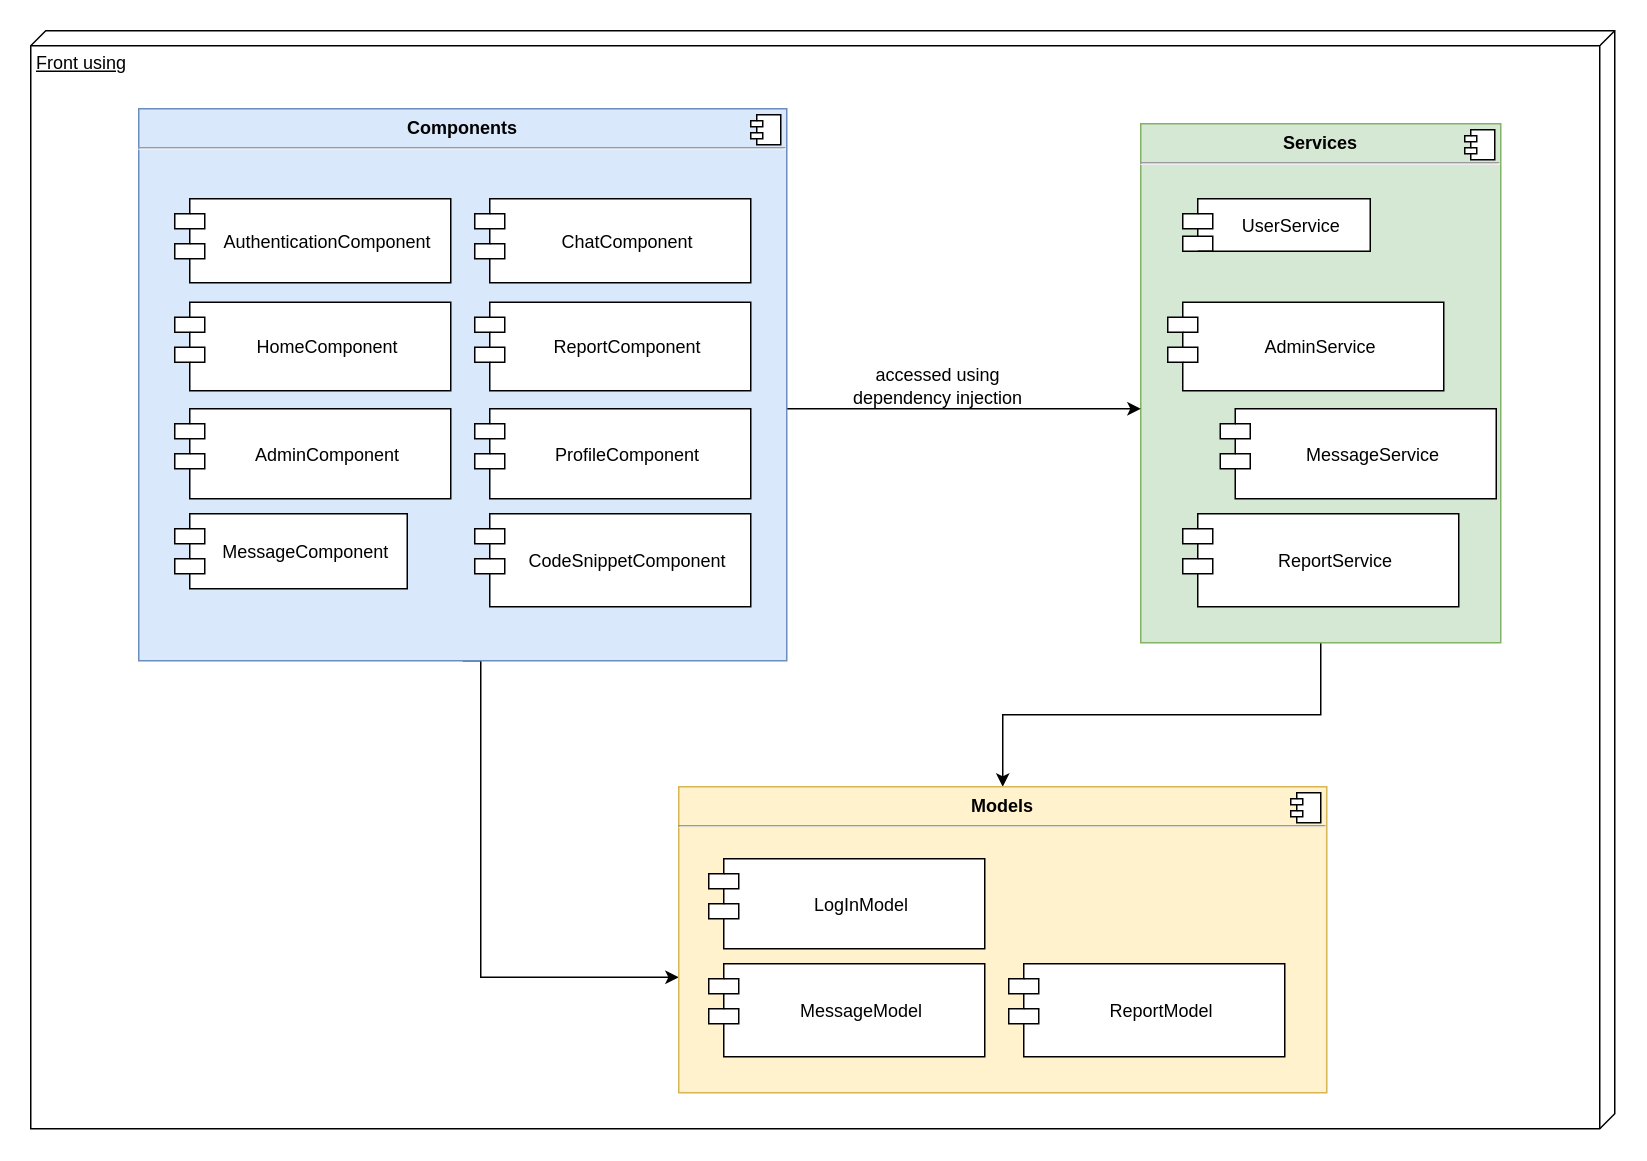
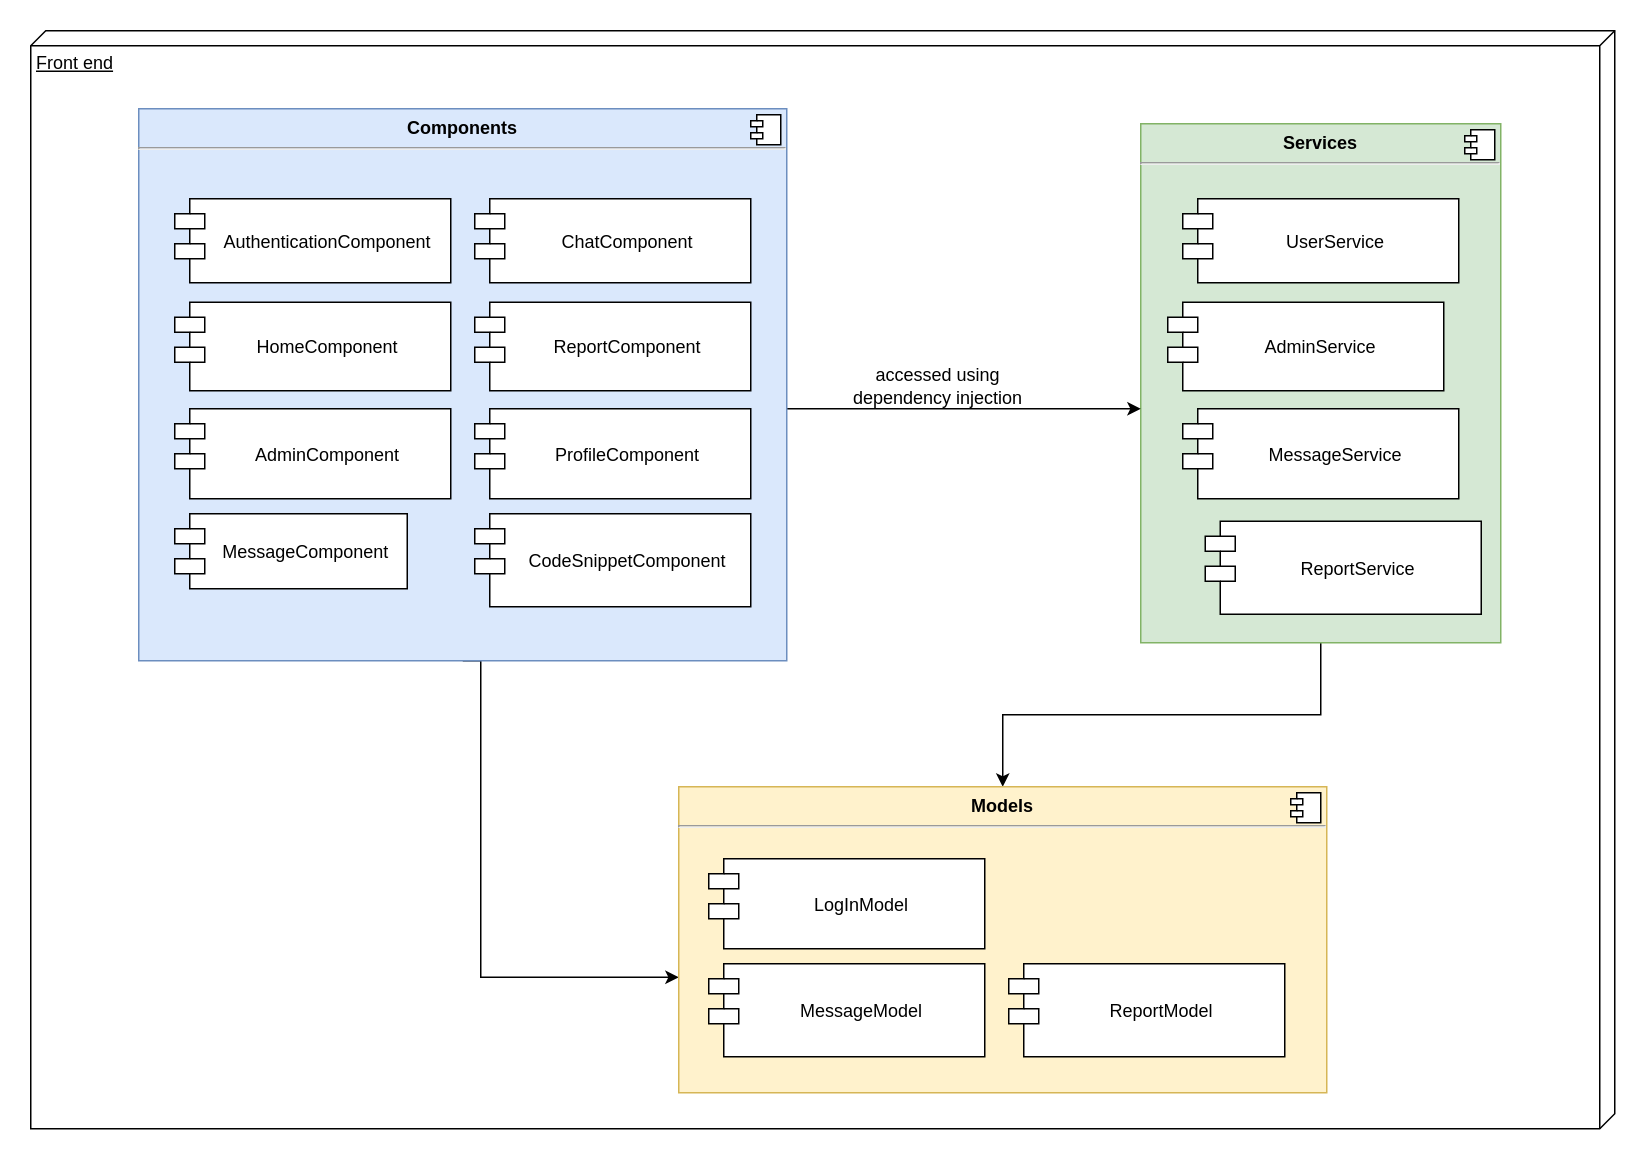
(88, 64) -> (80, 64)
(1277, 225) -> (1321, 241)
(1358, 454) -> (1321, 454)
(1321, 560) -> (1343, 568)
